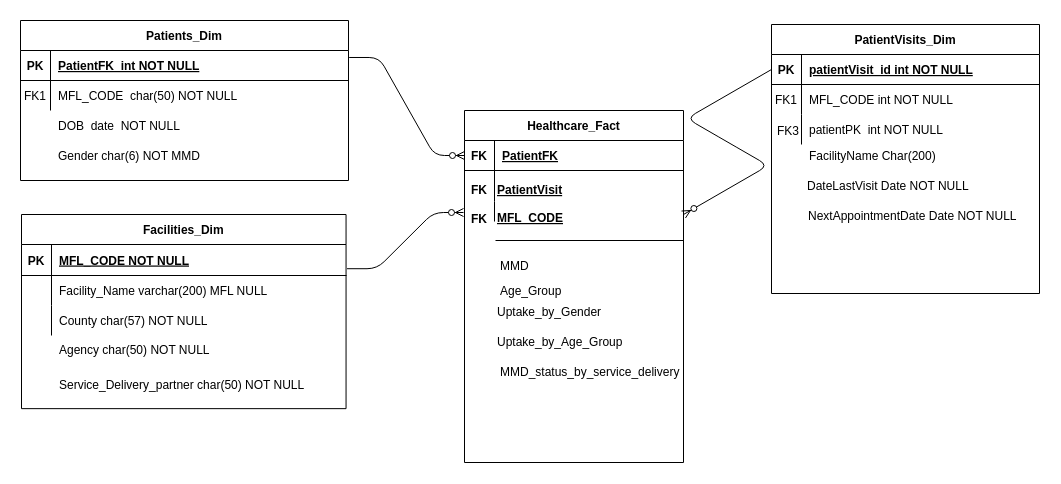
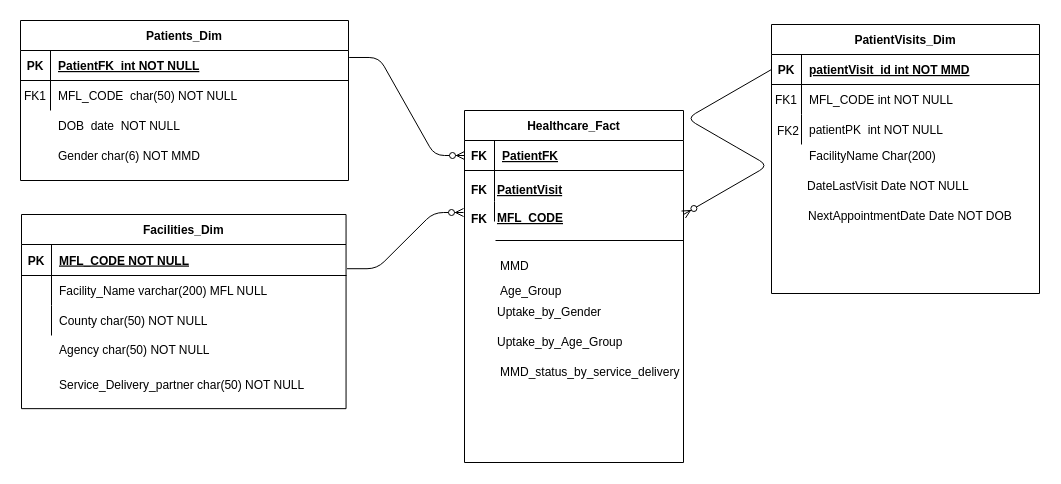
(892, 70) -> (889, 70)
(788, 131) -> (788, 131)
(913, 216) -> (909, 216)
(135, 321) -> (135, 321)
